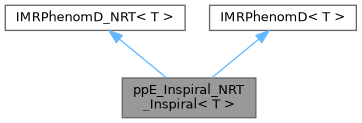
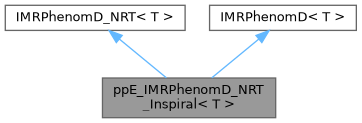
(189, 98) -> (189, 98)
